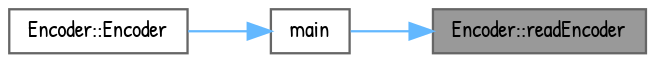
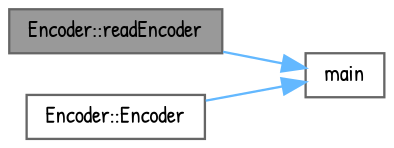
(380, 31) -> (253, 58)
